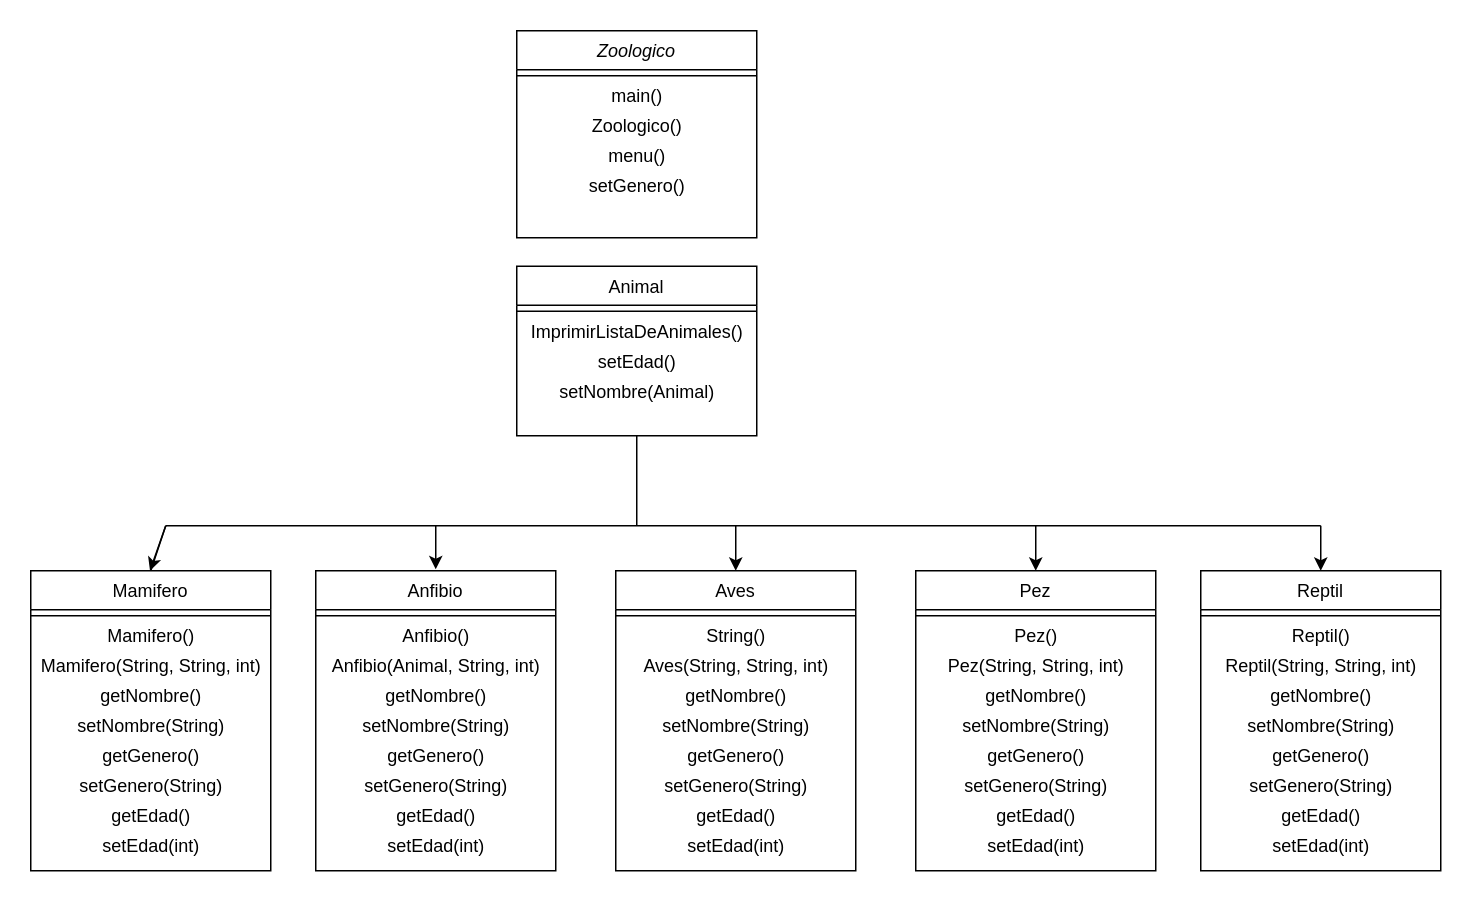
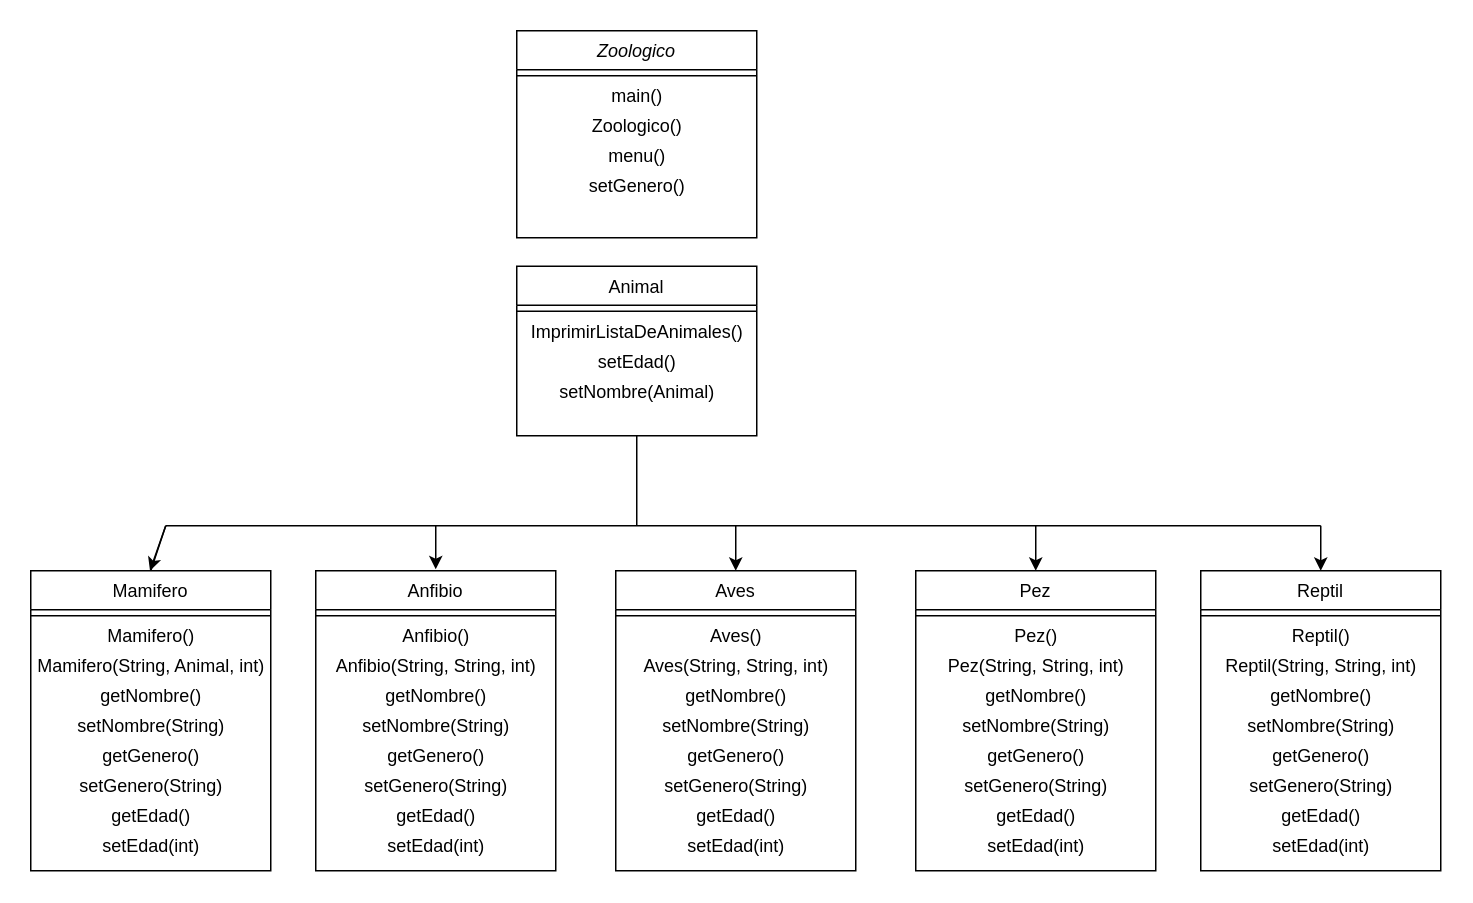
(737, 637) -> (737, 637)
(152, 667) -> (152, 667)
(437, 667) -> (437, 667)
